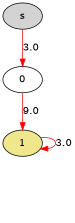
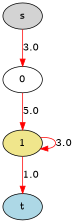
(31, 111) -> (31, 111)
none -> (23, 207)
